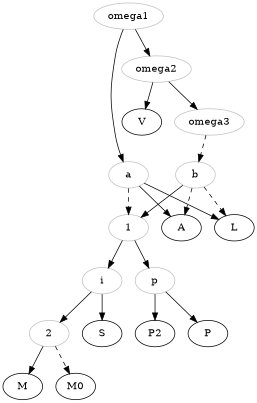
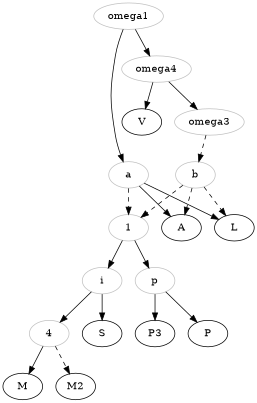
(156, 69) -> (156, 69)
(165, 199) -> (165, 199)
(49, 334) -> (49, 334)
(155, 334) -> (155, 334)
(76, 386) -> (76, 386)
